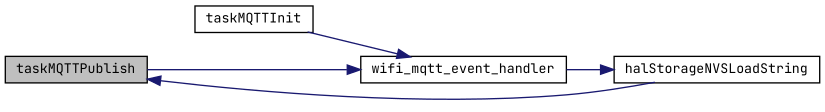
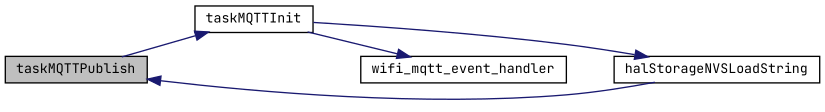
(247, 70) -> (159, 46)
(584, 70) -> (474, 35)
